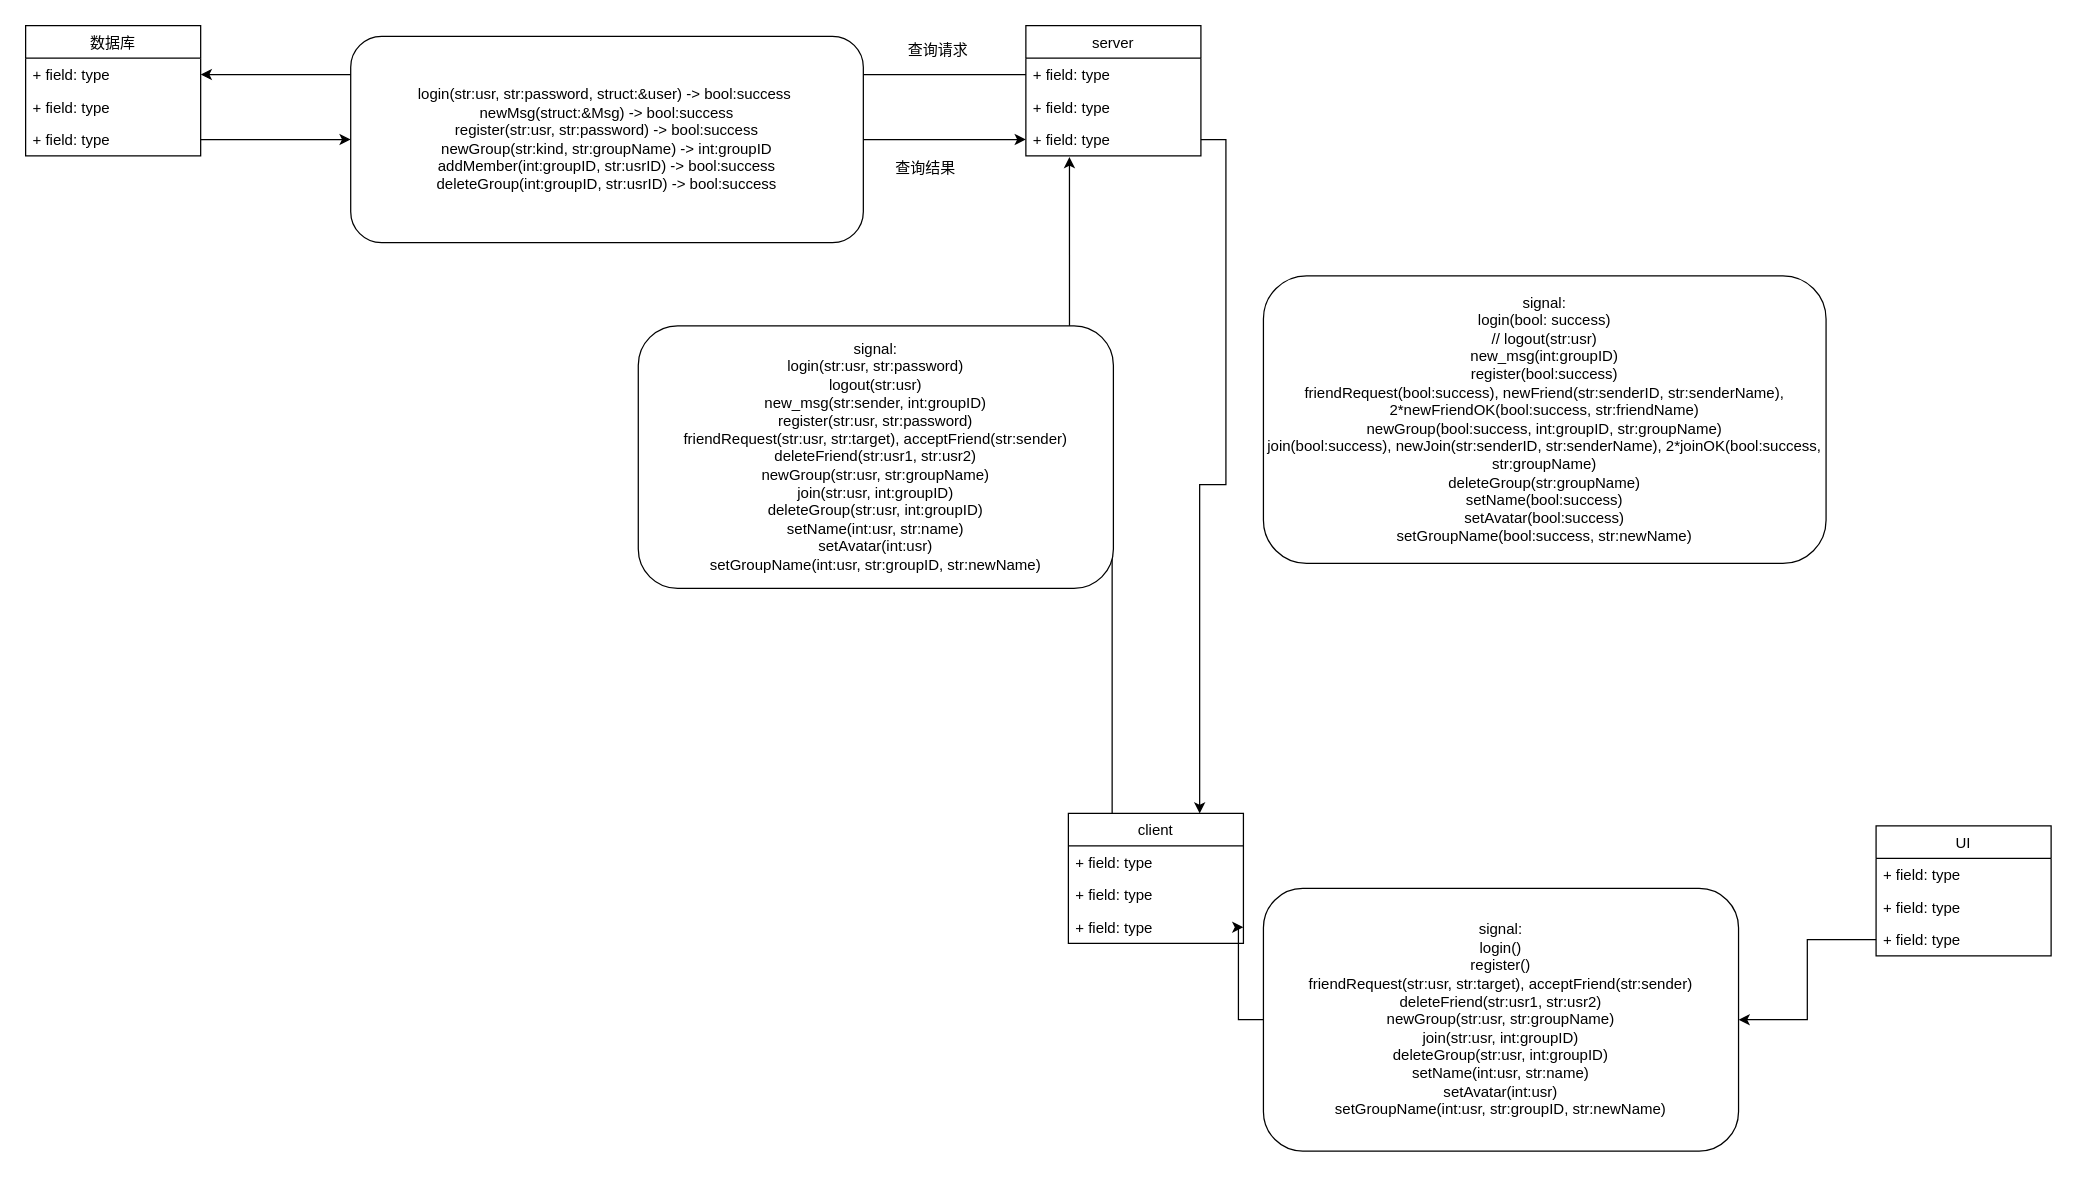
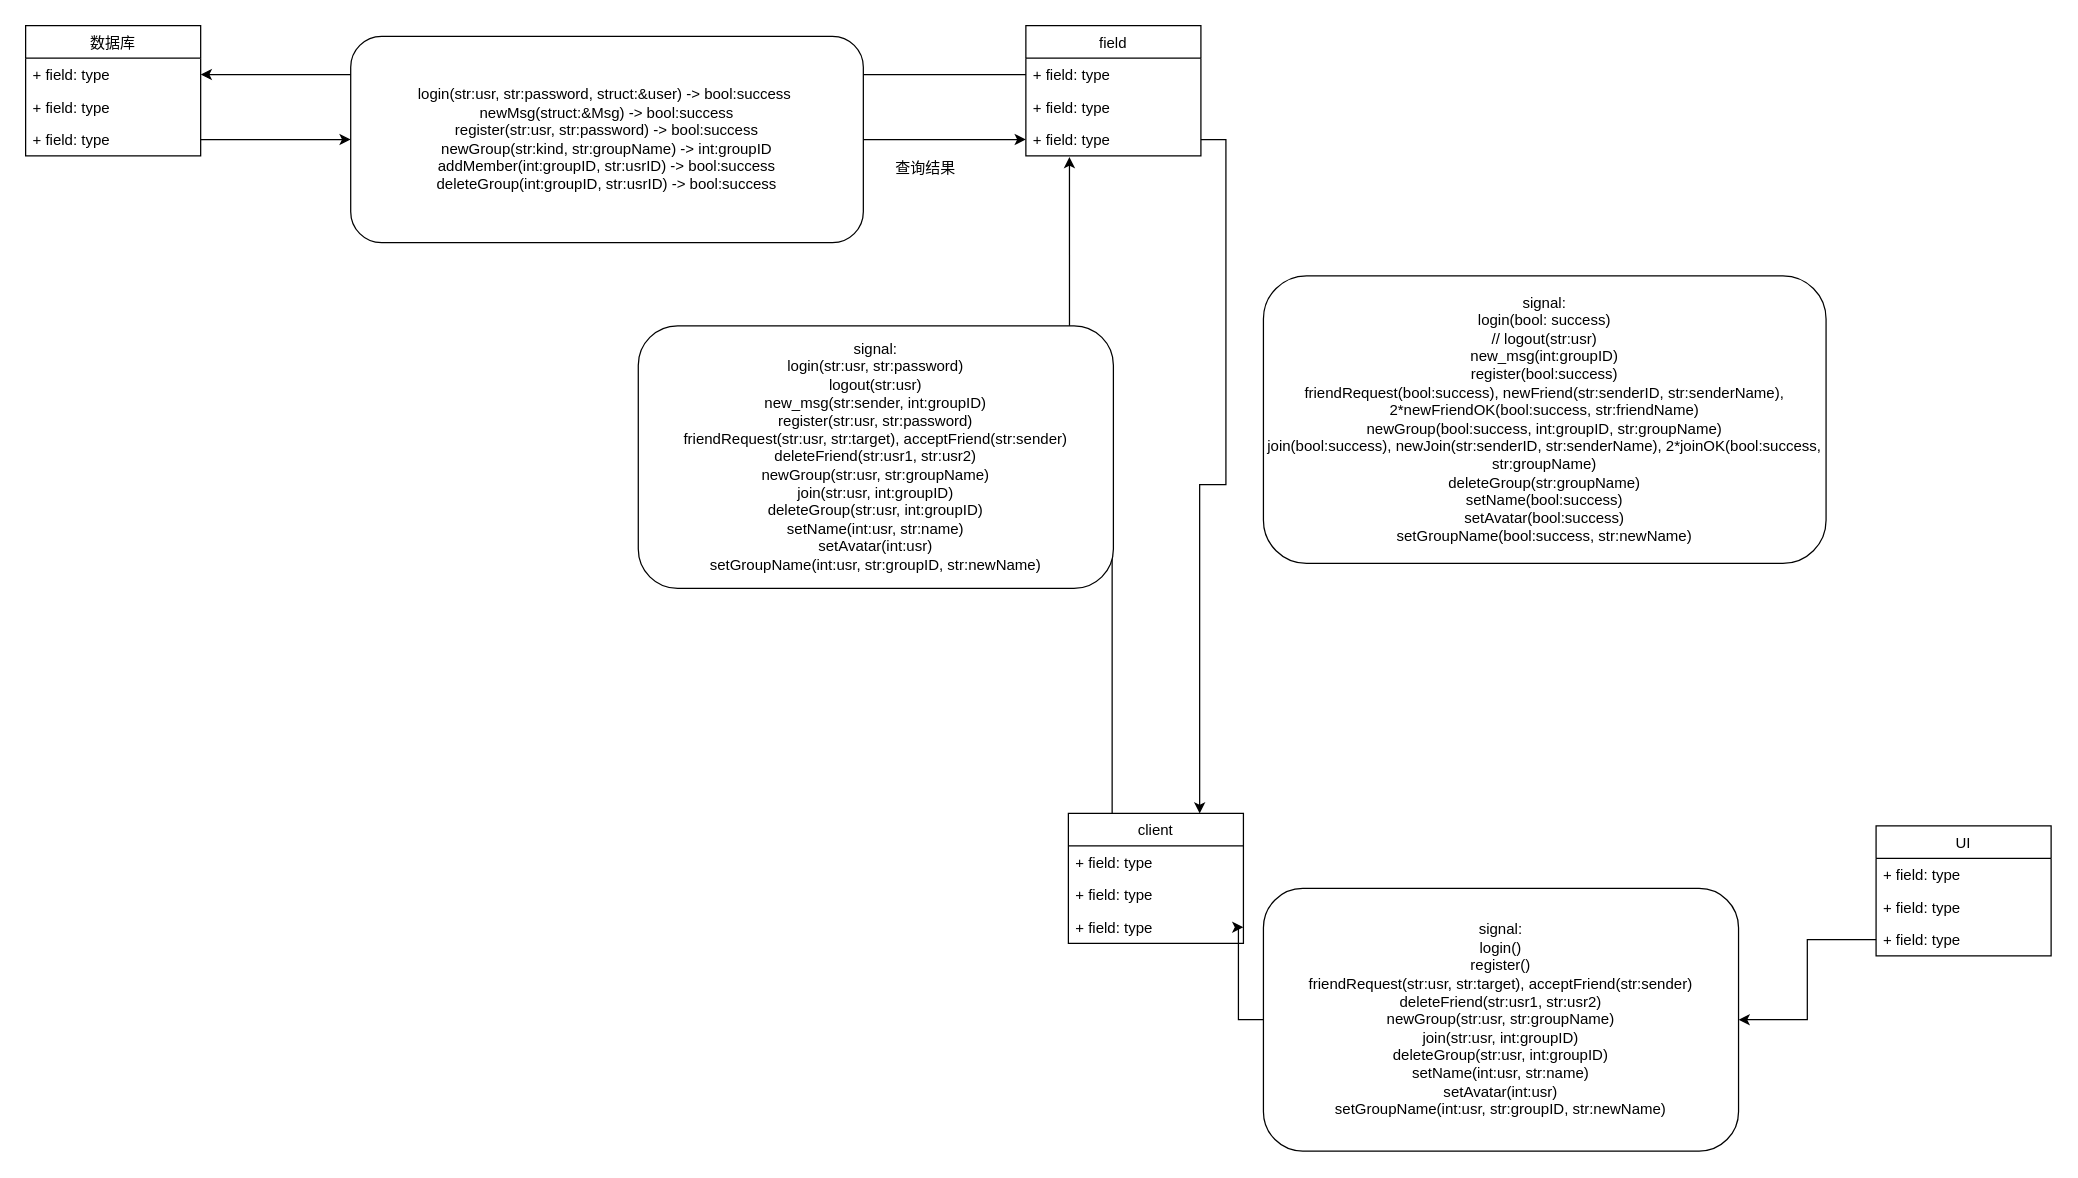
(1113, 43) -> (1113, 43)
(938, 51) -> none
